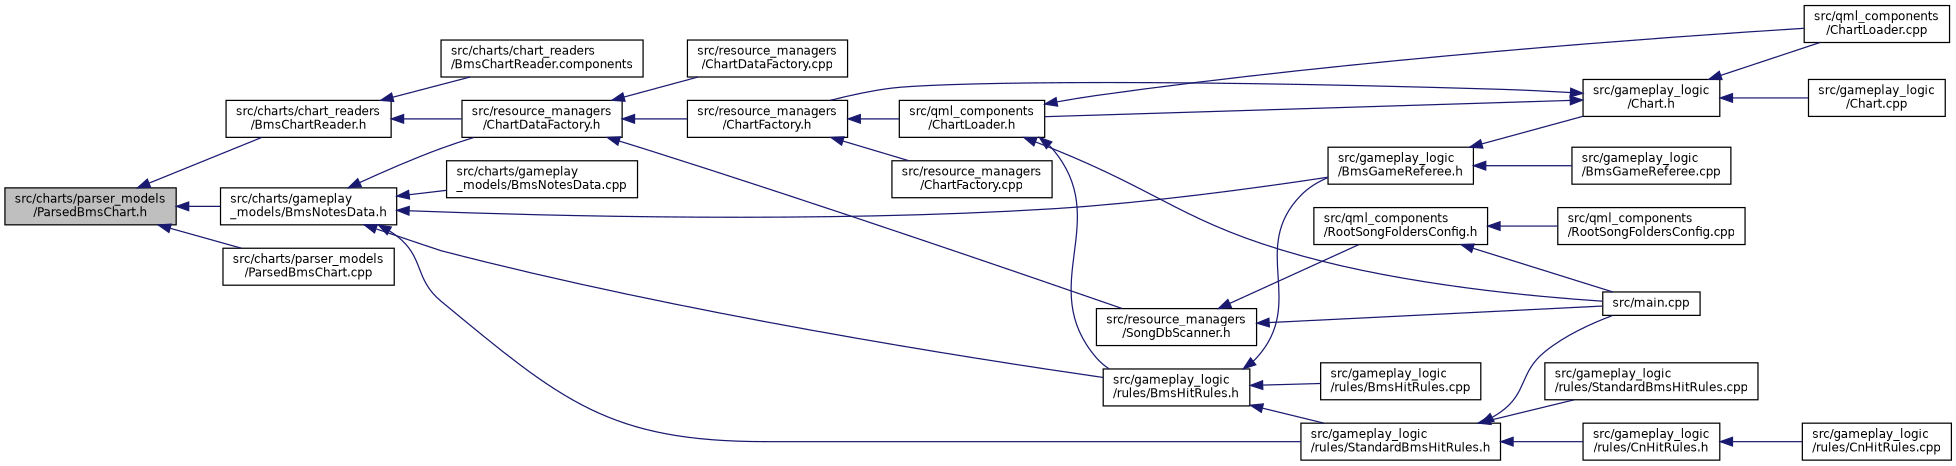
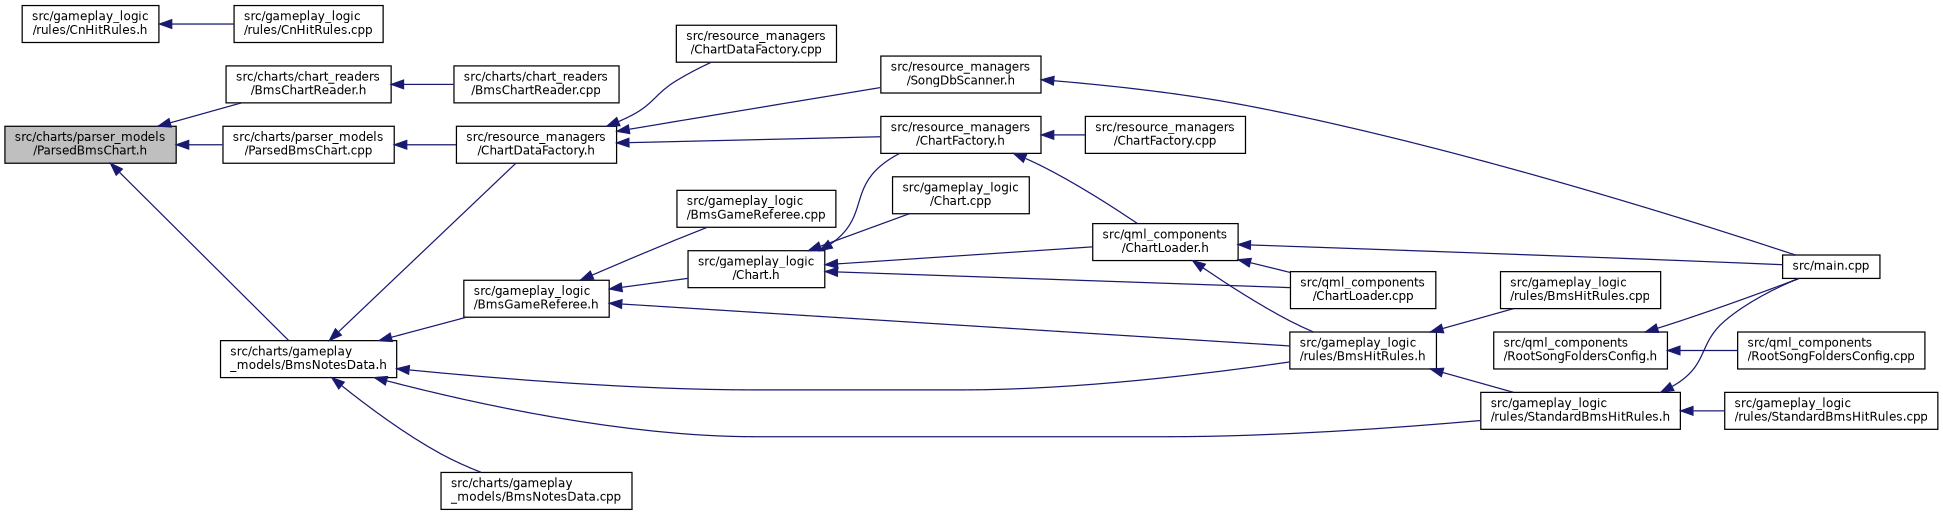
(542, 59) -> (537, 84)
(433, 119) -> (432, 145)
(1277, 263) -> (956, 325)
(1294, 274) -> none
(1548, 442) -> none
